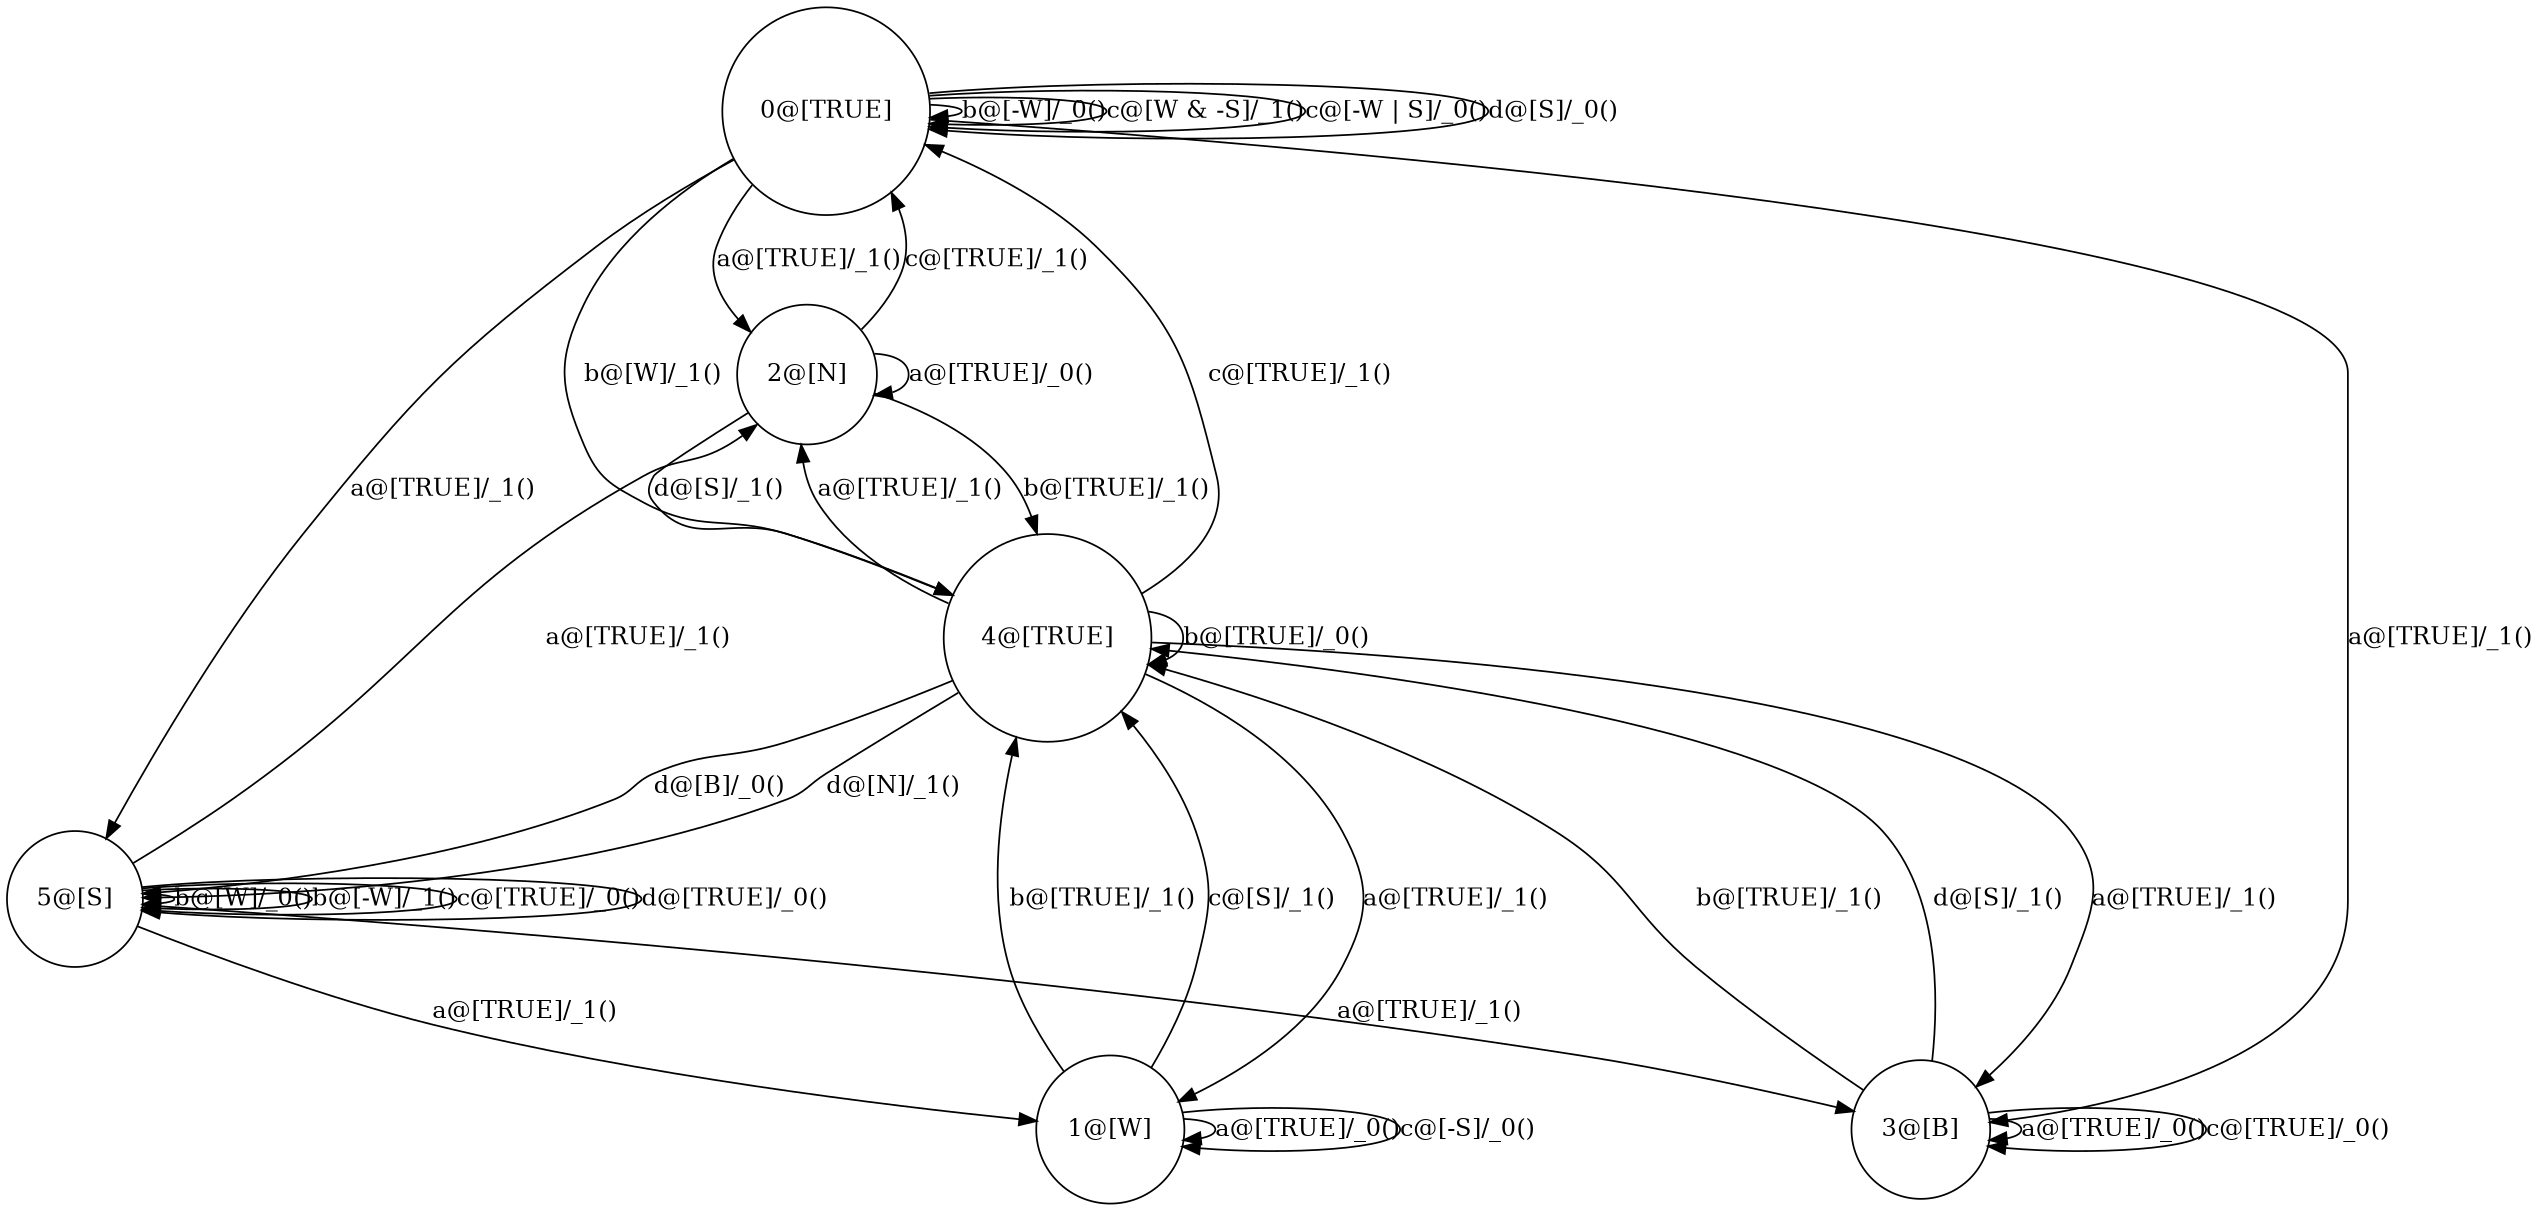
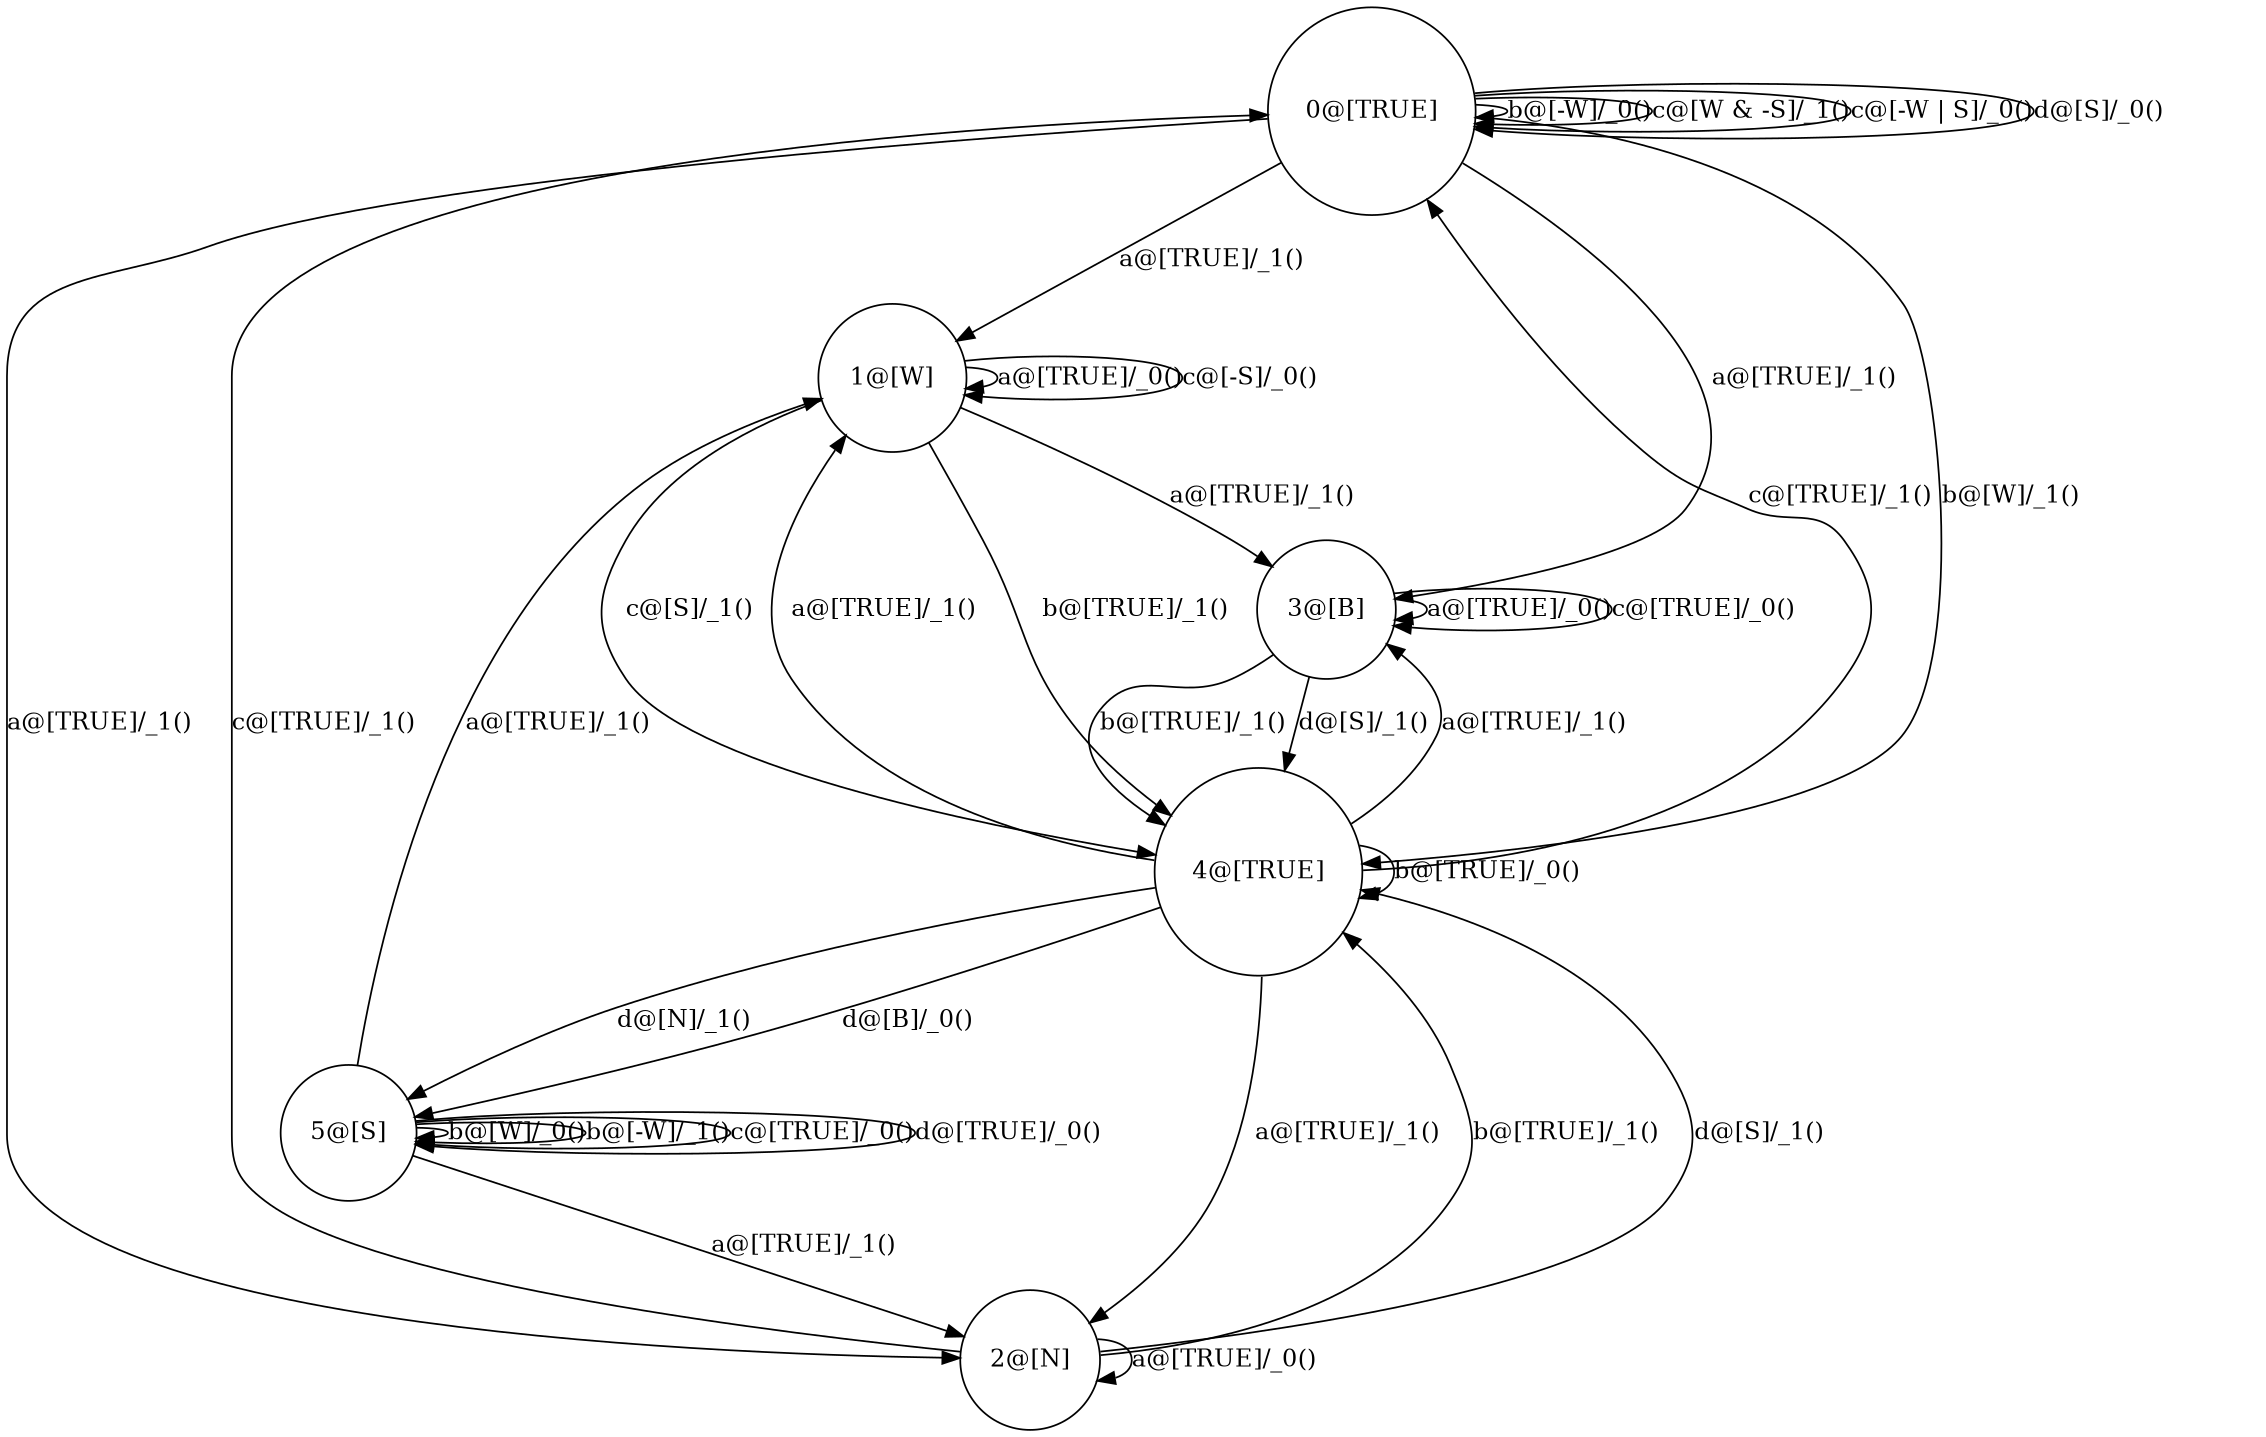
(376, 445) -> (1127, 248)
(993, 980) -> (1112, 476)
